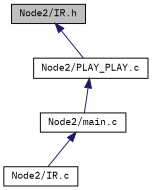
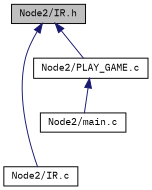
(91, 68) -> (91, 68)
(59, 153) -> (23, 99)
